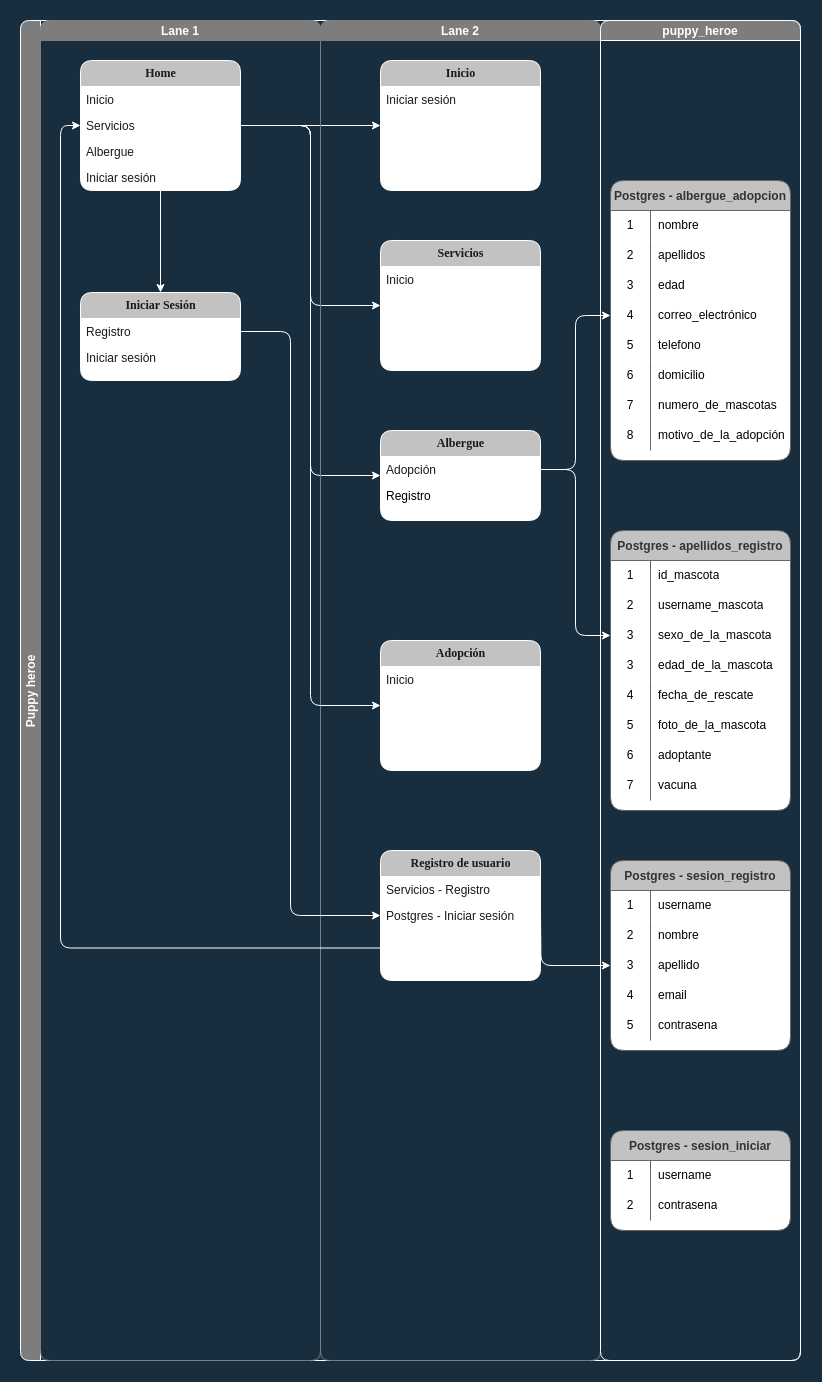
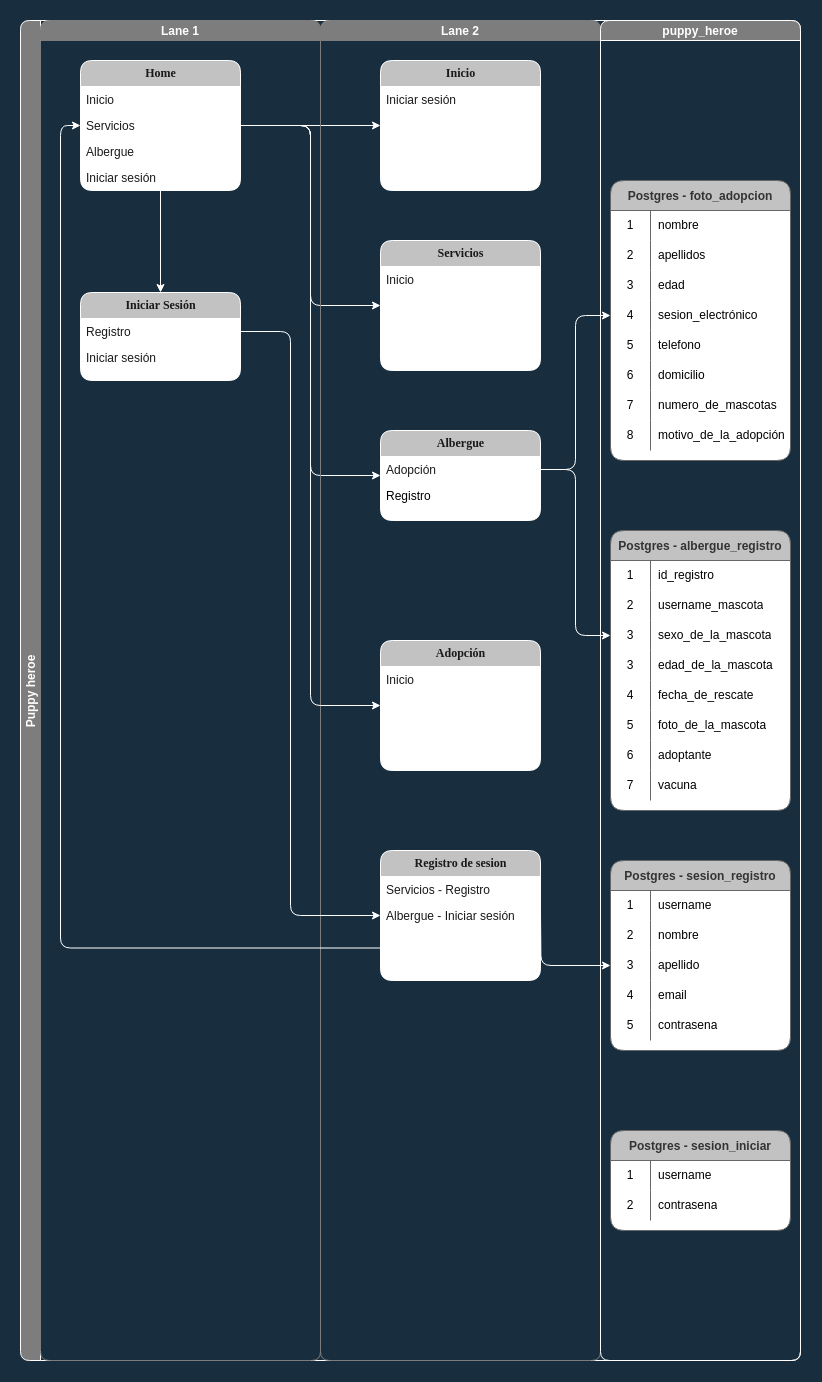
(700, 196) -> (700, 196)
(716, 316) -> (714, 316)
(700, 546) -> (700, 546)
(691, 576) -> (692, 576)
(461, 864) -> (461, 864)
(461, 917) -> (460, 917)
